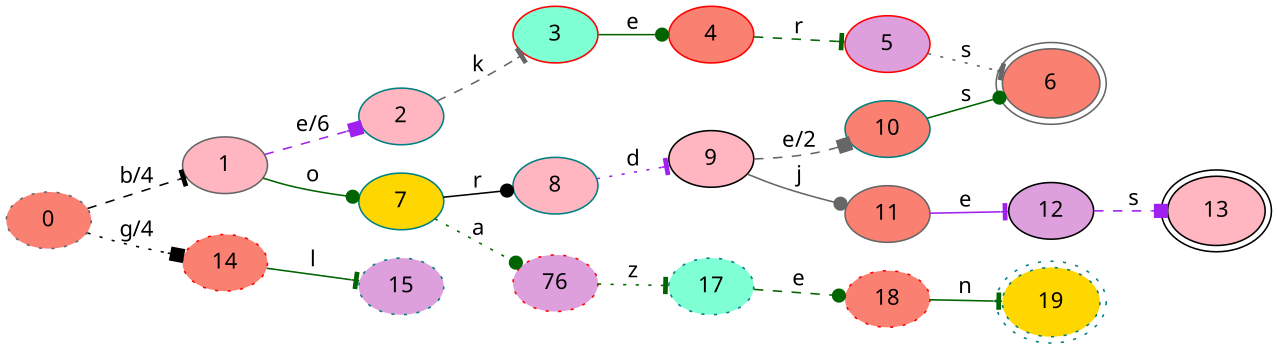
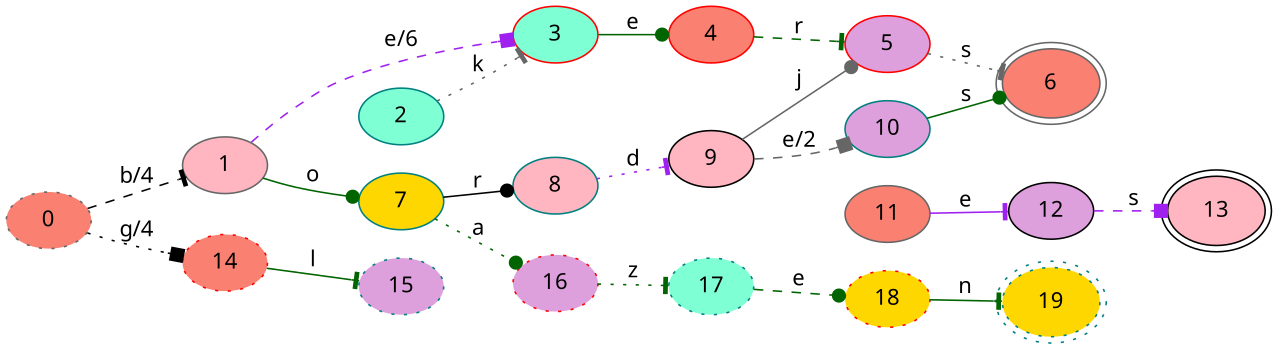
(478, 81) -> (478, 81)
(401, 116) -> (401, 116)
(888, 129) -> (888, 129)
(305, 143) -> (366, 72)
(790, 190) -> (794, 105)
(555, 283) -> (555, 283)
(888, 299) -> (888, 299)
